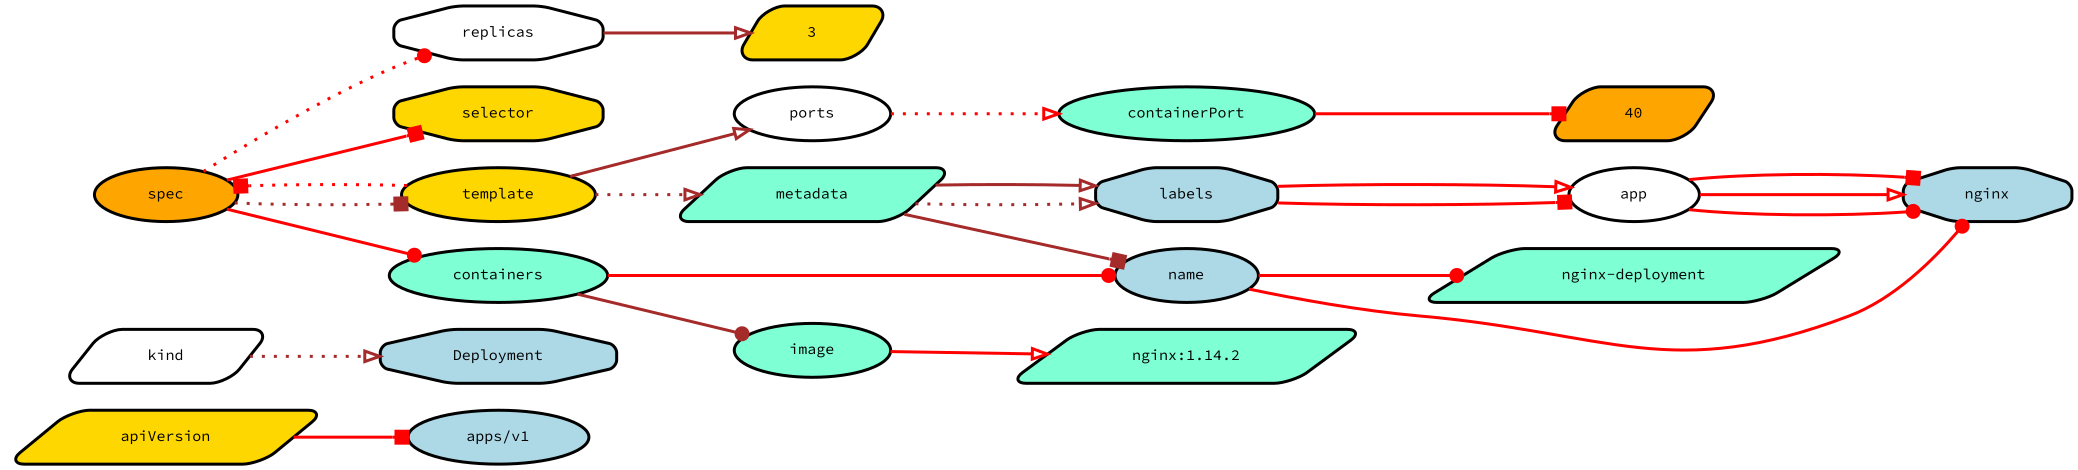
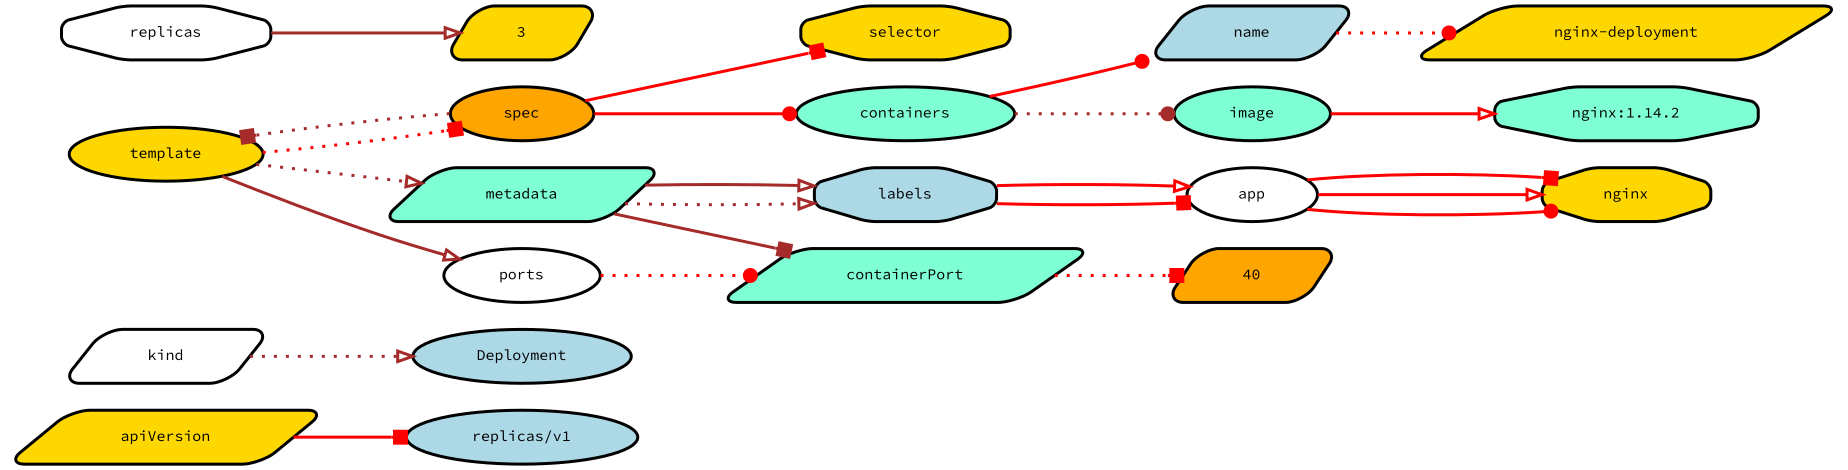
(308, 110) -> none
(967, 114) -> (672, 275)
(1187, 114) -> (905, 275)
(1432, 114) -> (1111, 275)
(1988, 195) -> (1626, 195)
(1007, 237) -> (695, 231)
(1187, 275) -> (1252, 33)
(1355, 275) -> (1390, 33)
(1634, 275) -> (1626, 33)
(657, 313) -> (1088, 114)
(1619, 345) -> none
(498, 356) -> (522, 356)
(1187, 356) -> (1626, 114)
(498, 437) -> (522, 437)
